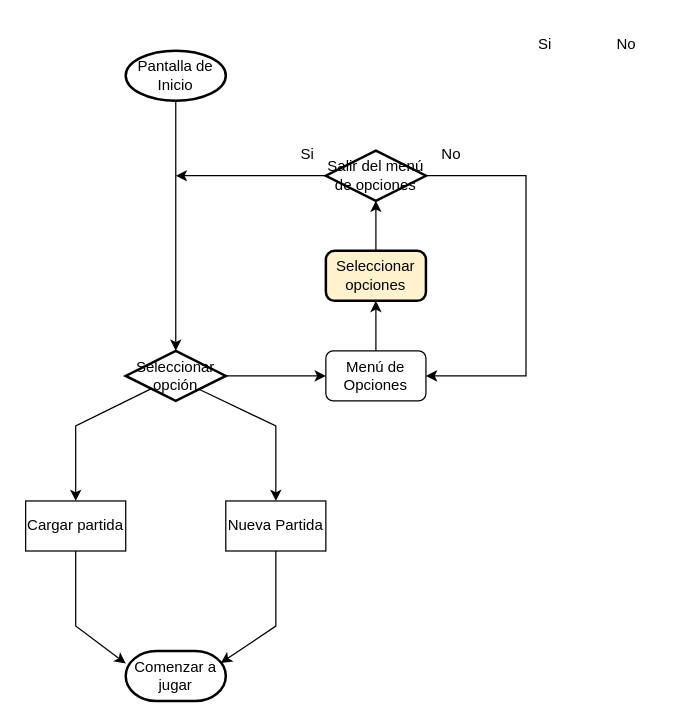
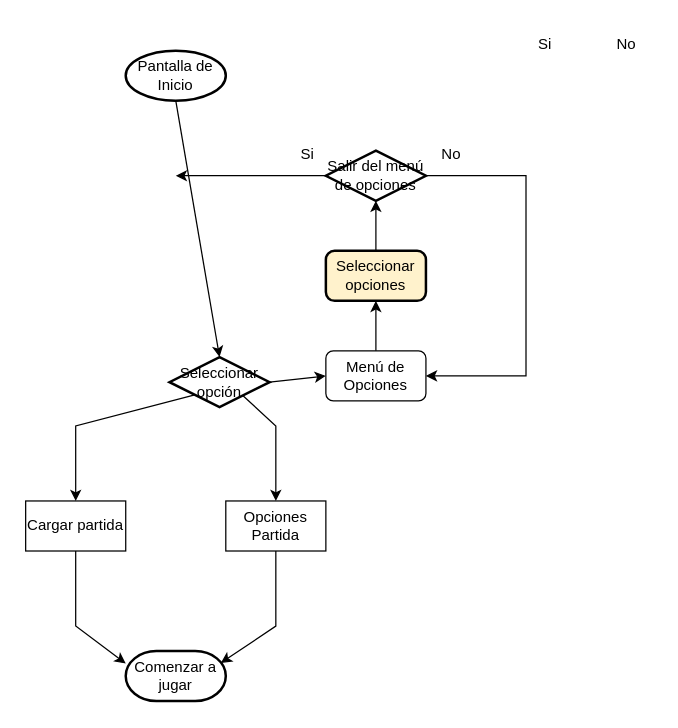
(176, 376) -> (219, 382)
(276, 526) -> (276, 526)
